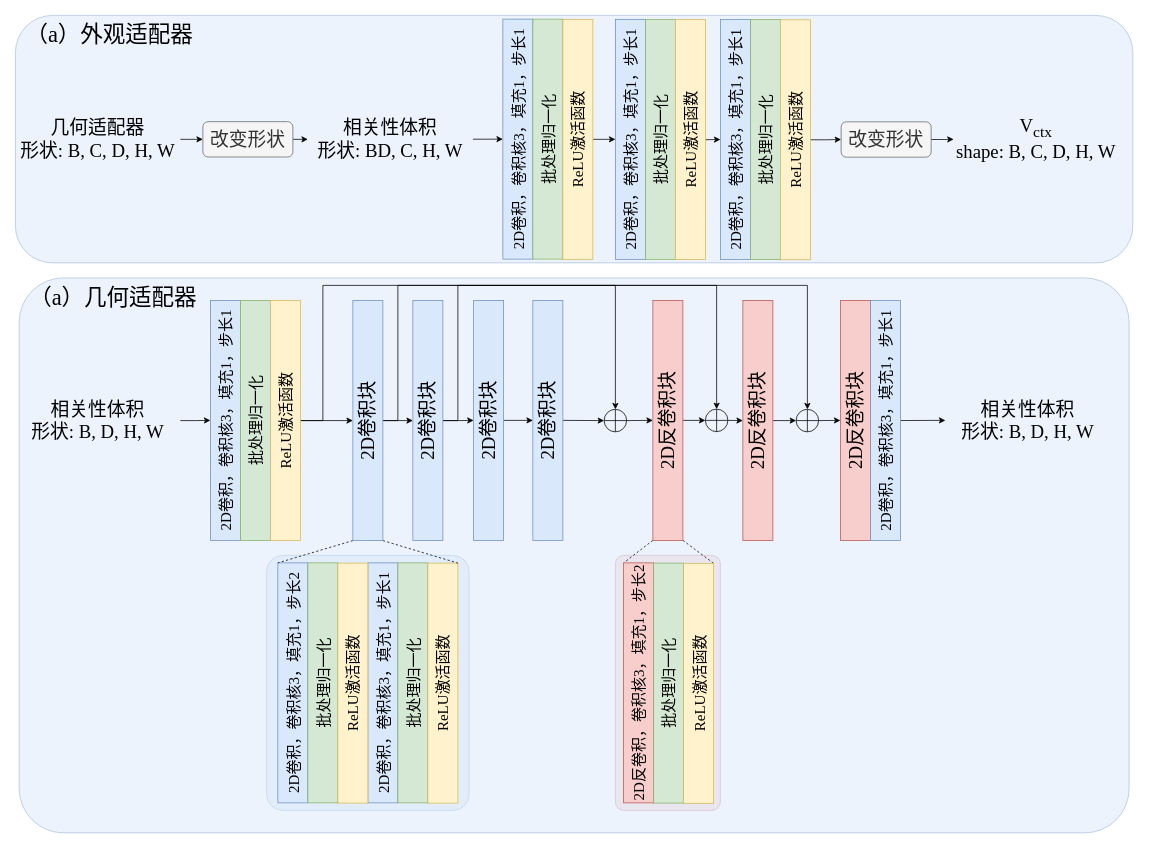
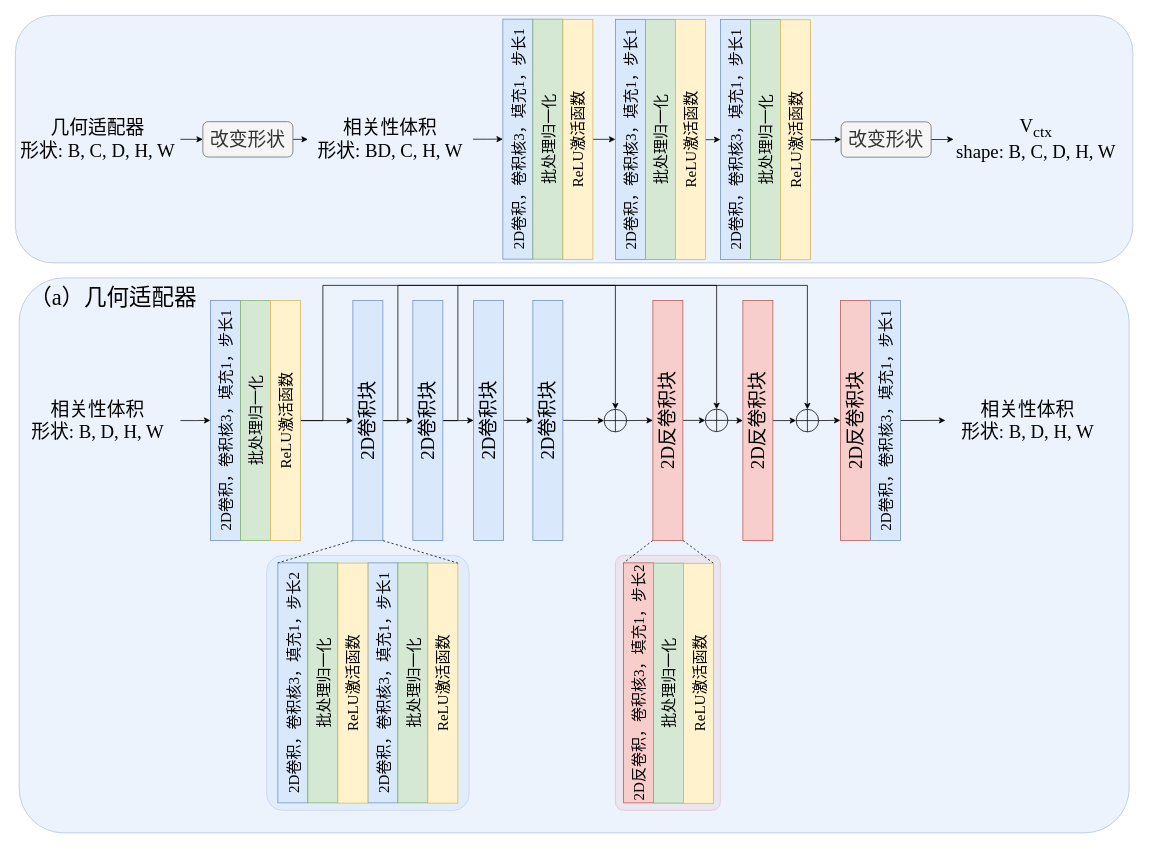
(109, 34) -> none
